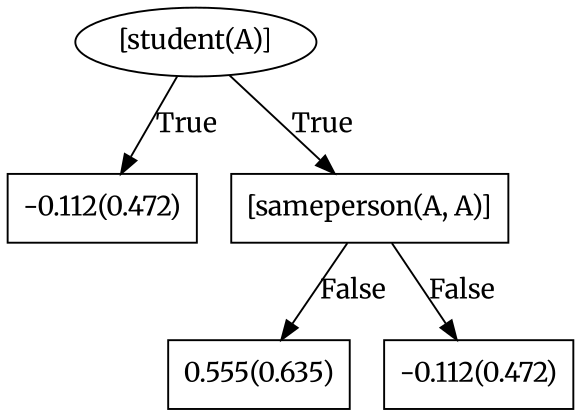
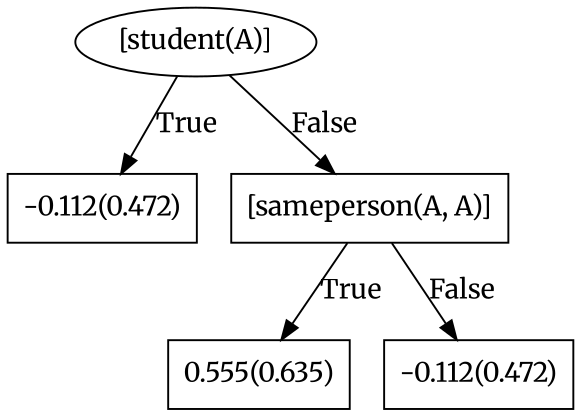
(323, 125) -> (325, 125)
(354, 291) -> (352, 291)
